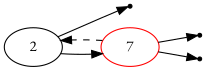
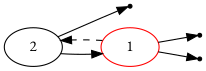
(130, 47) -> (130, 47)
